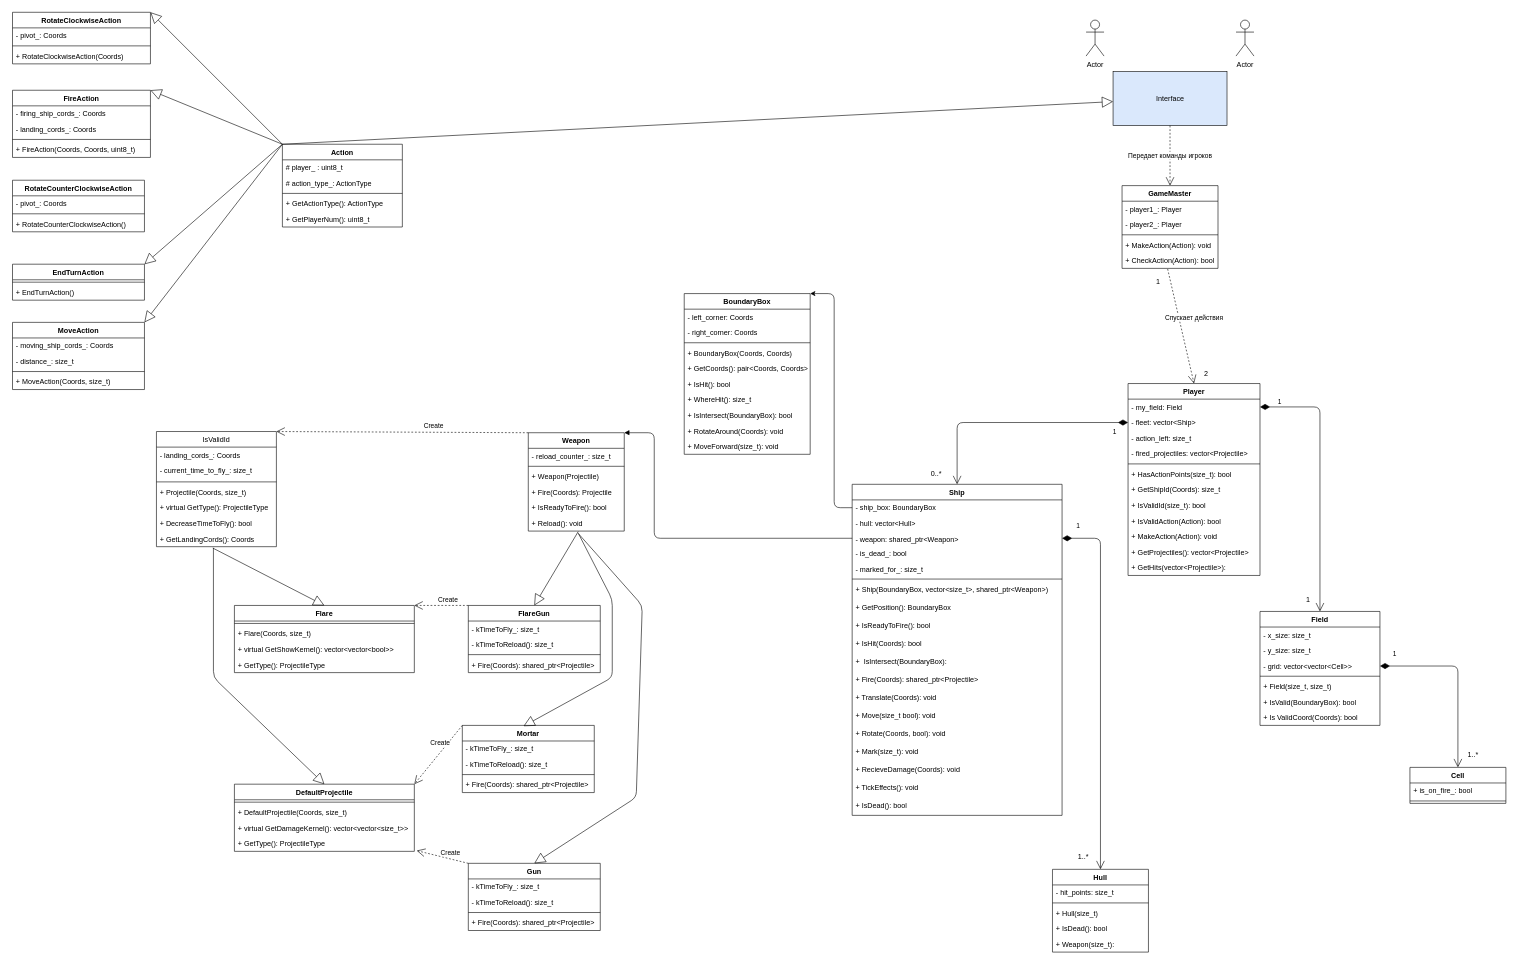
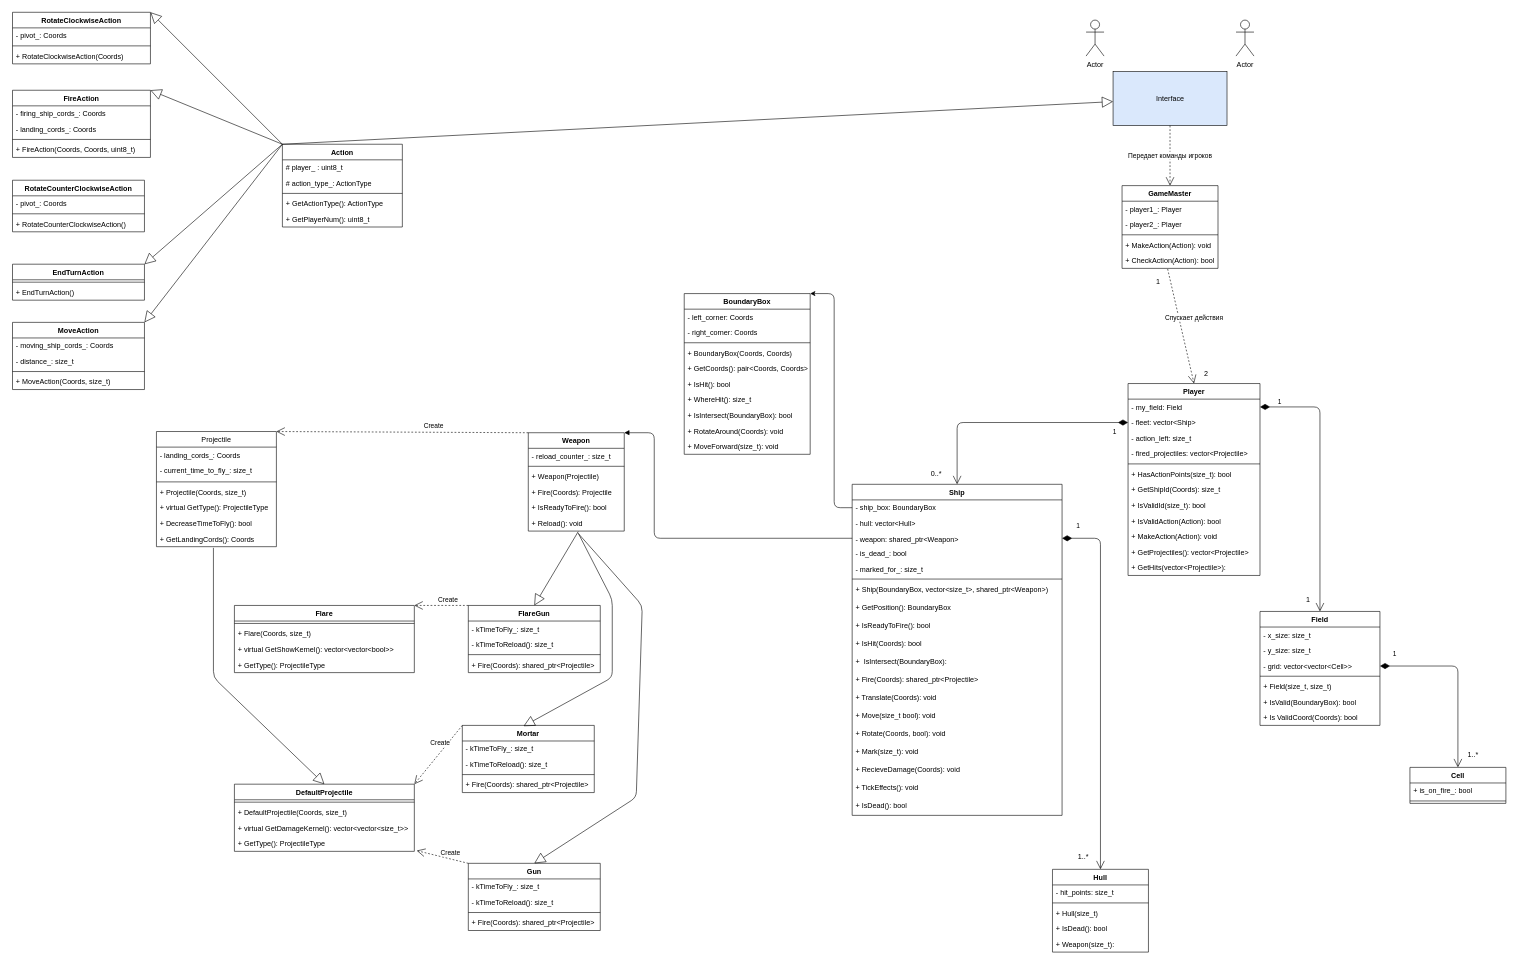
(216, 440) -> (216, 440)
(265, 575) -> none
